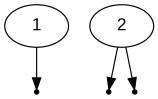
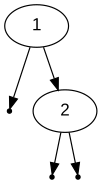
none -> (49, 63)
